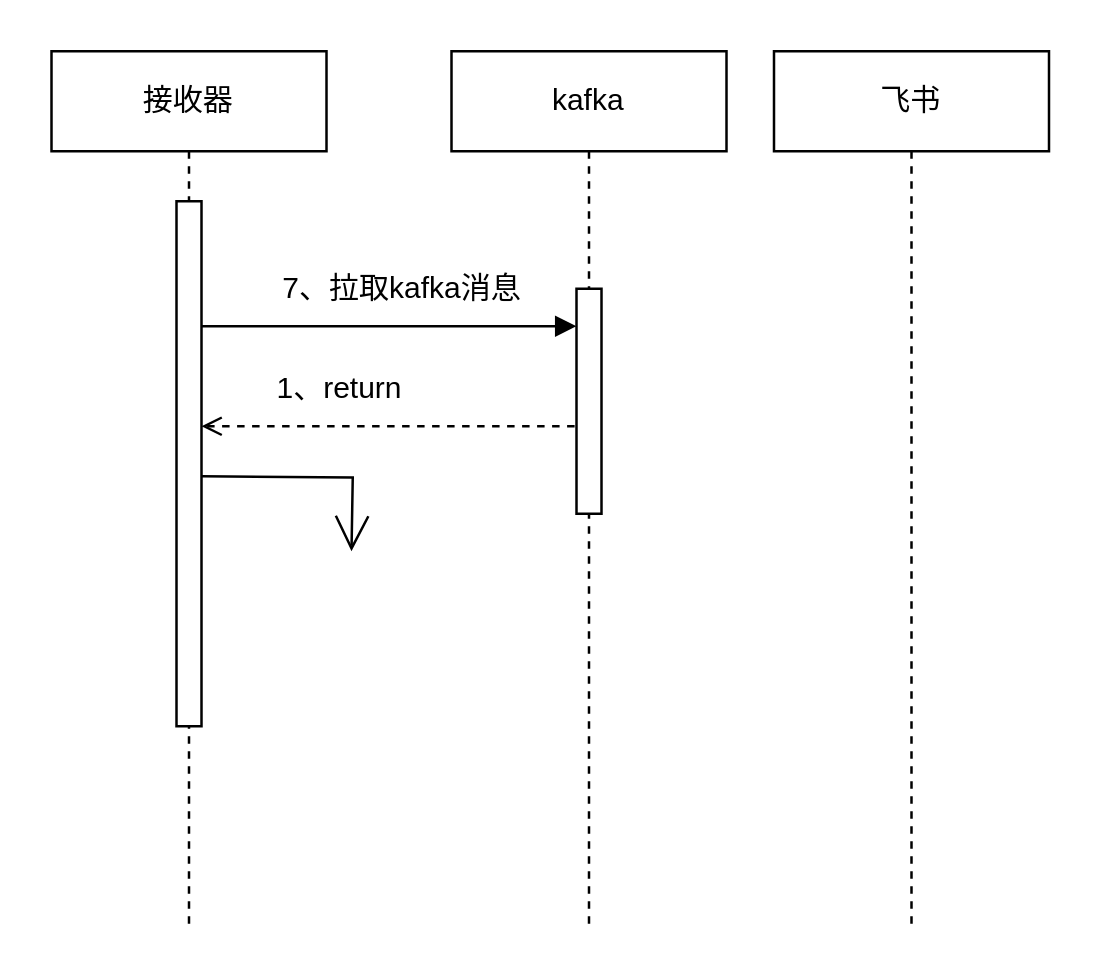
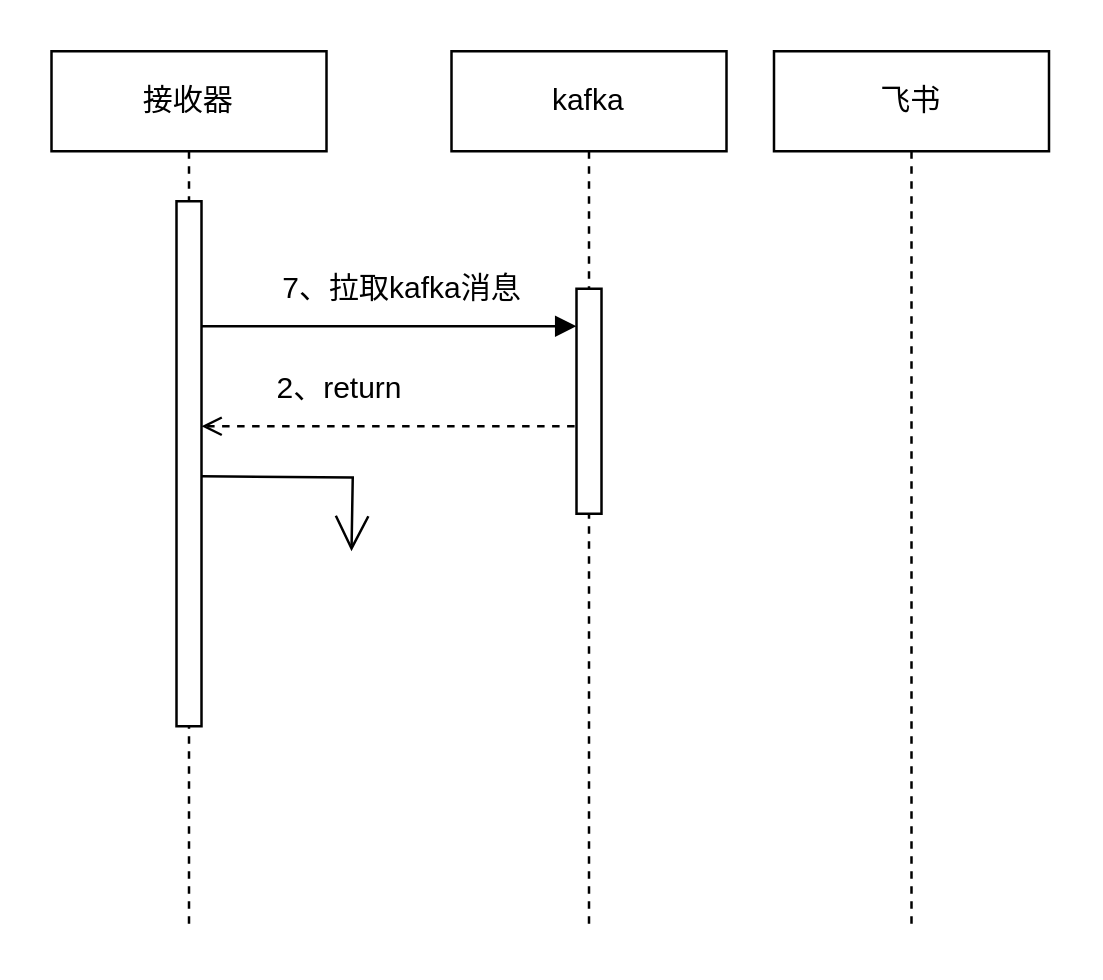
(340, 389) -> (340, 389)
